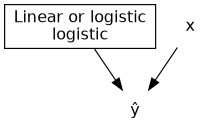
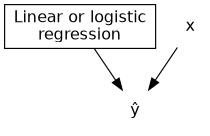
(80, 27) -> (80, 27)
